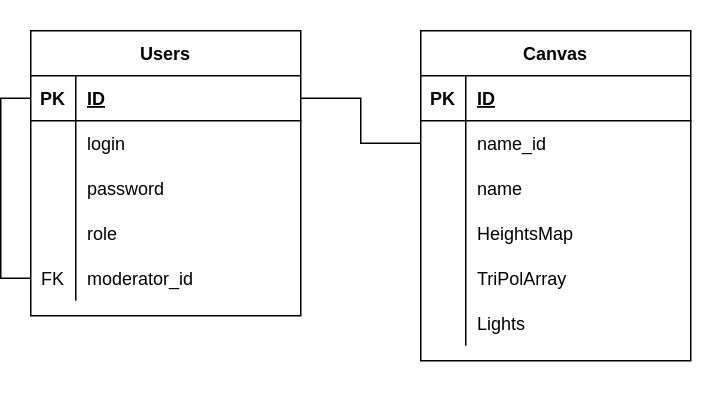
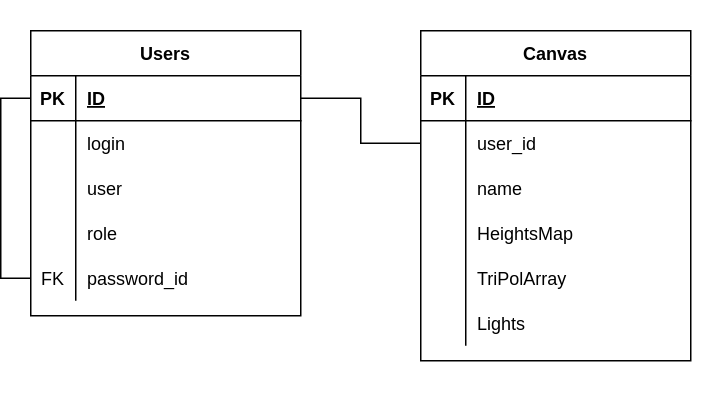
(510, 144) -> (510, 144)
(127, 189) -> (107, 189)
(145, 279) -> (140, 279)
